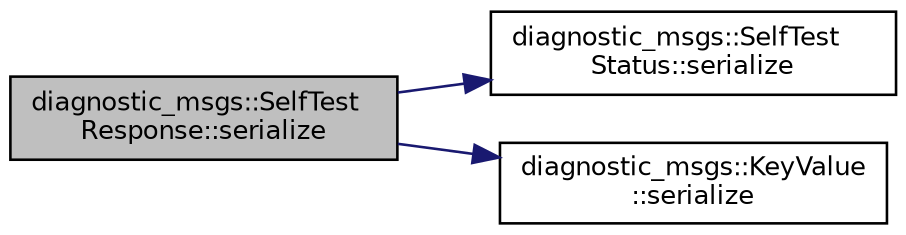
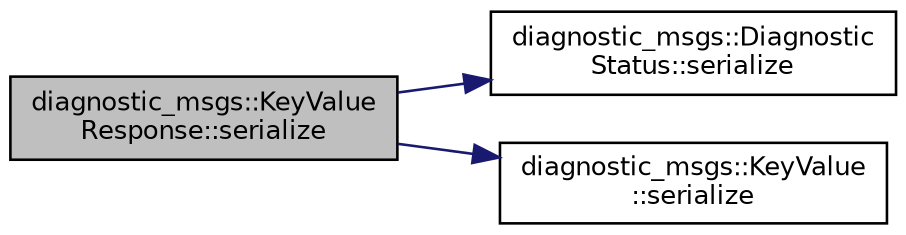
(693, 53) -> (693, 53)
(204, 118) -> (204, 118)
